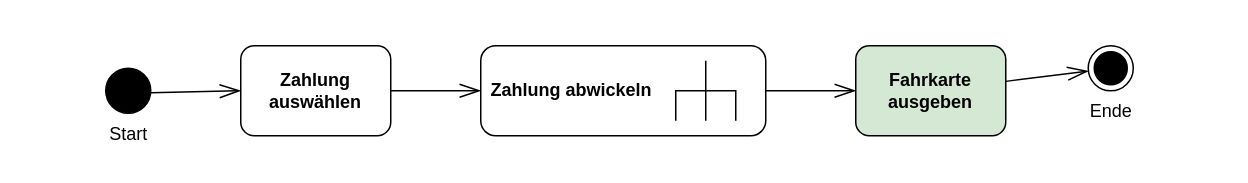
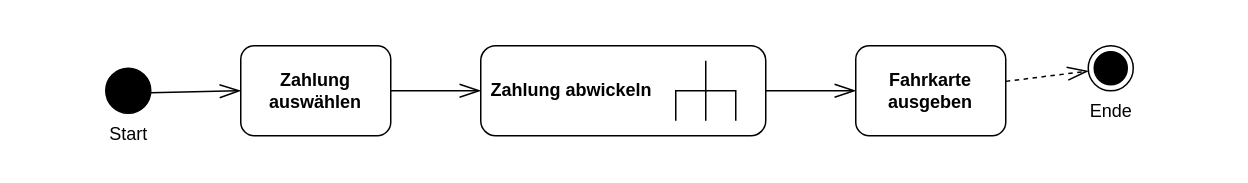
(1046, 76) -> (1046, 76)
(931, 91) -> (931, 91)
